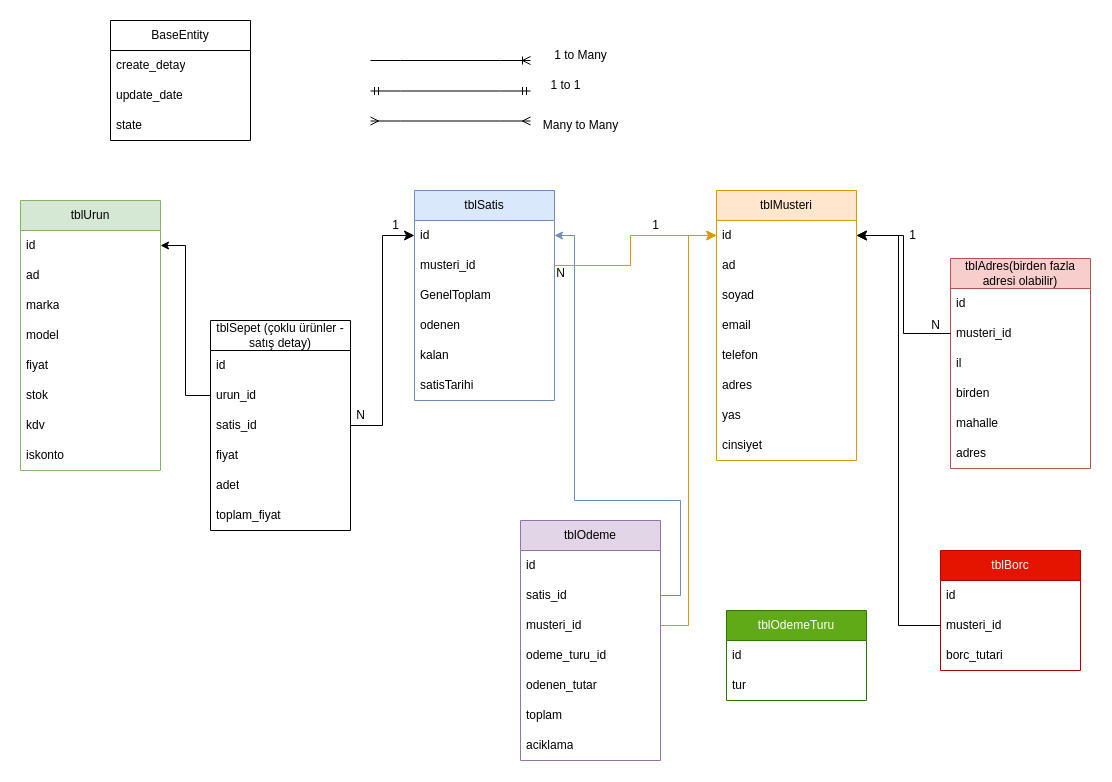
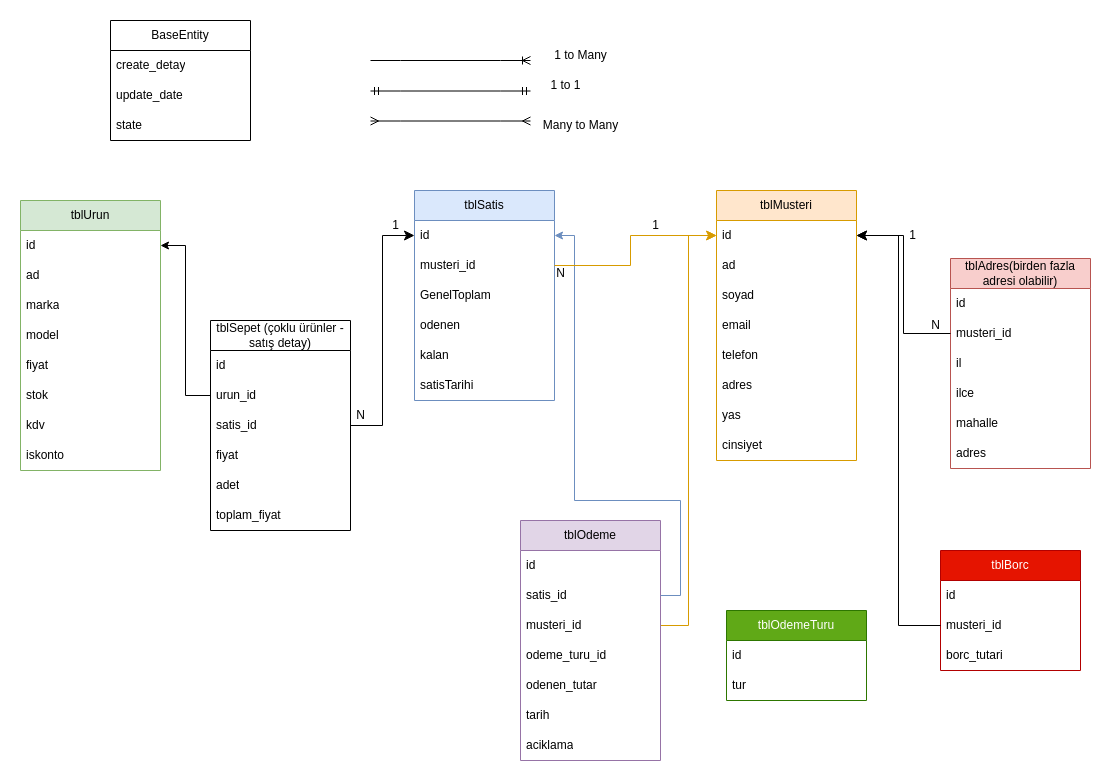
(975, 394) -> (967, 394)
(545, 716) -> (542, 716)
